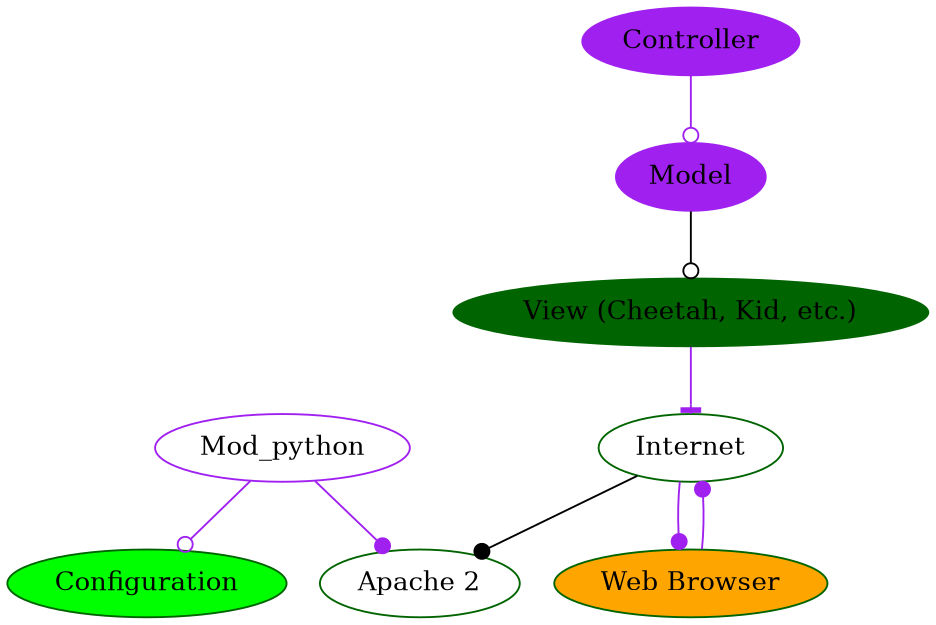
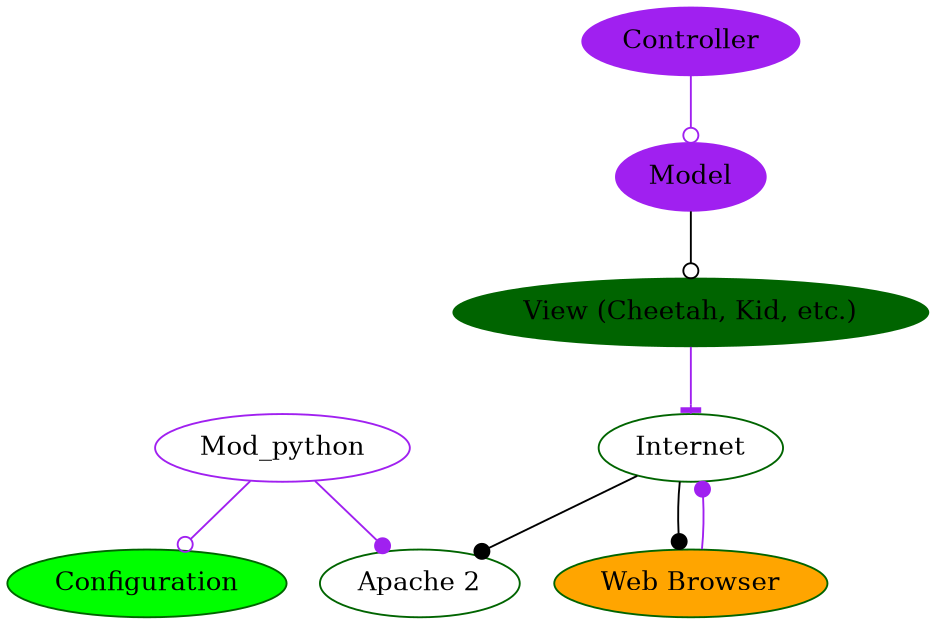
(678, 508) -> (678, 508)
